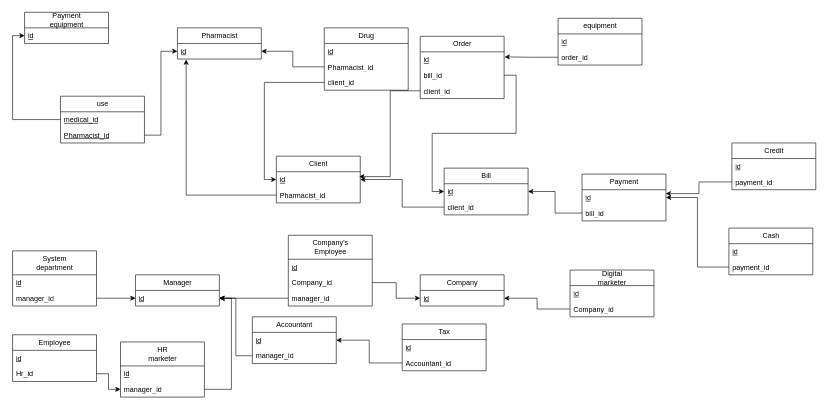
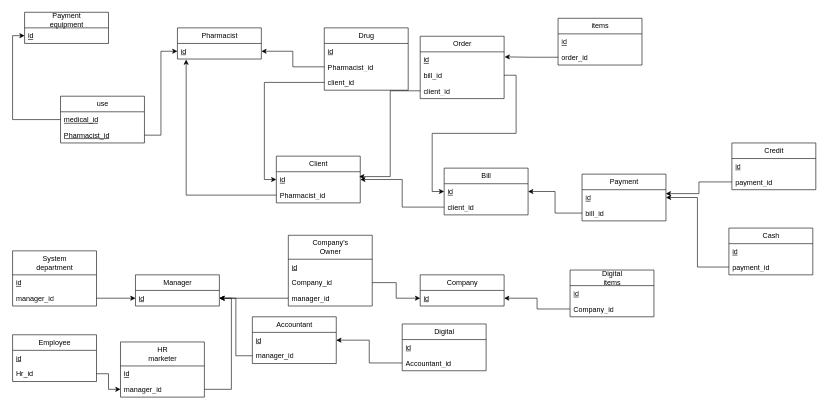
(601, 26) -> (601, 26)
(331, 248) -> (331, 248)
(613, 278) -> (613, 278)
(445, 332) -> (445, 332)
